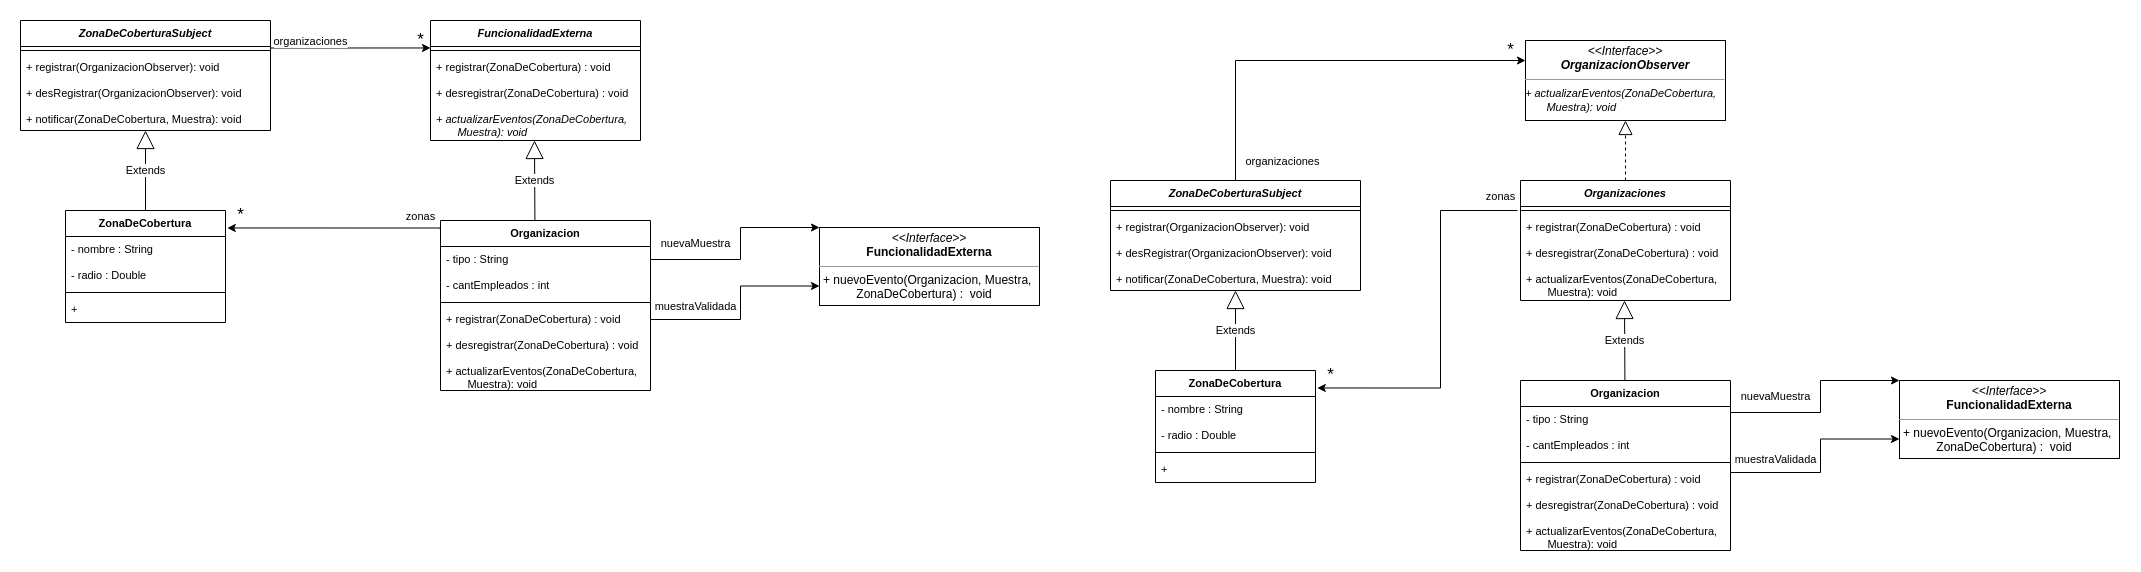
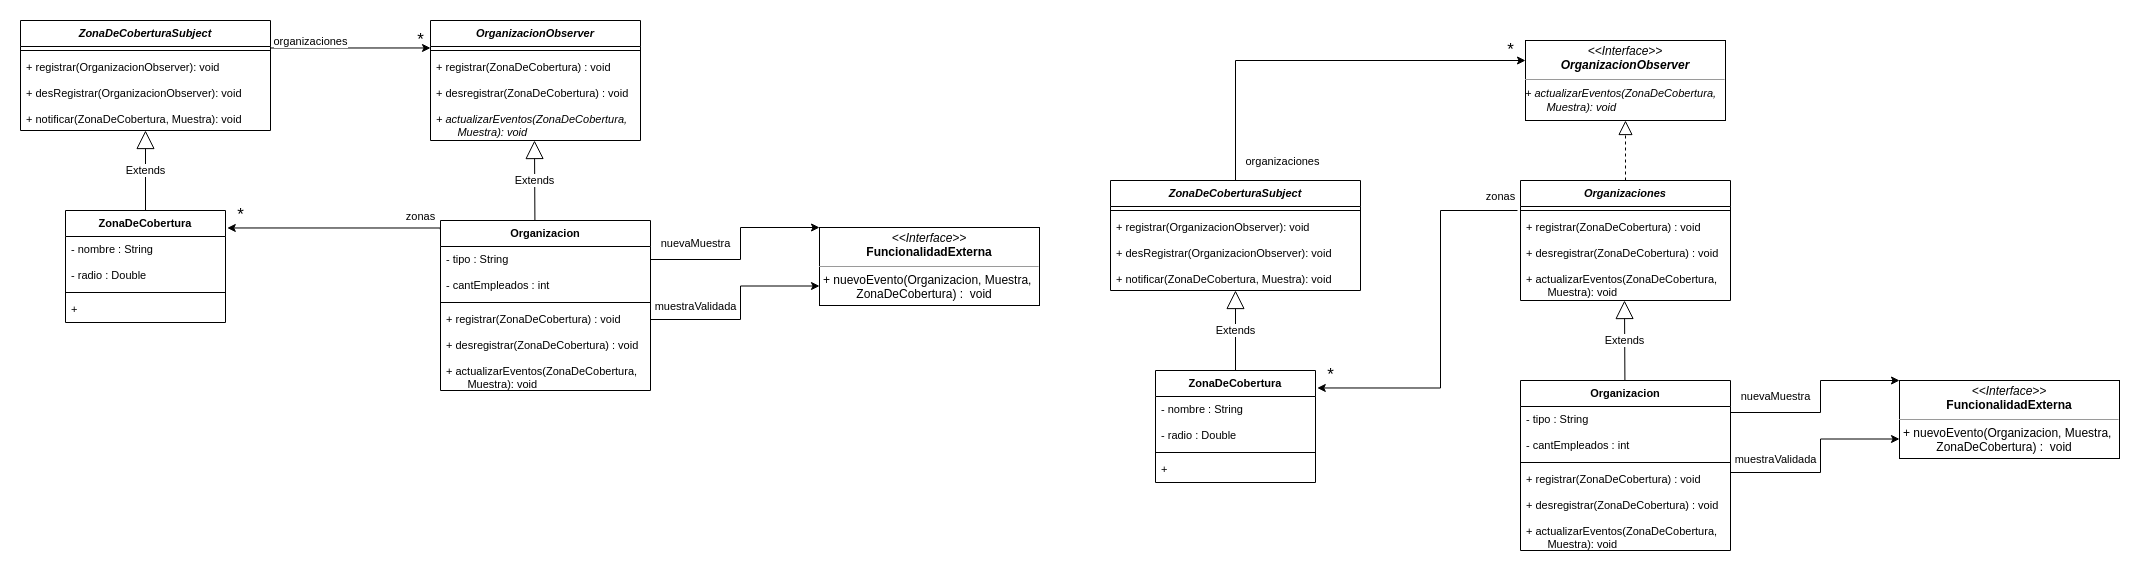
(535, 33) -> (535, 33)
